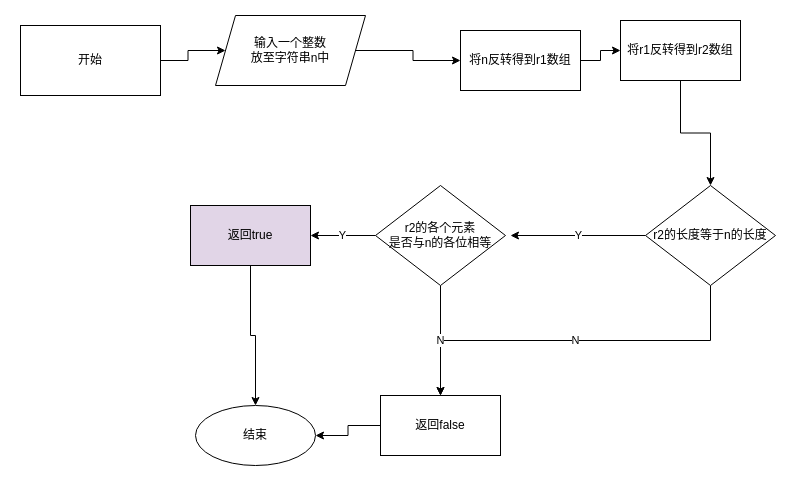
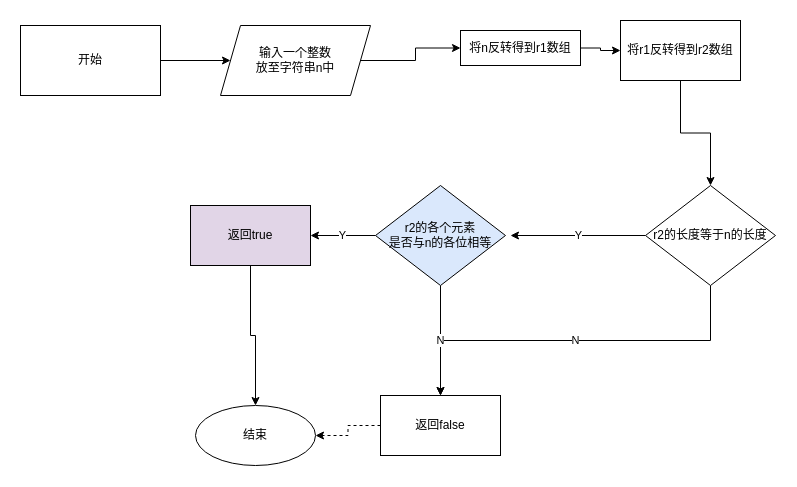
(291, 51) -> (296, 61)
(521, 61) -> (521, 48)
(441, 236) -> (441, 236)
(348, 428) -> (348, 428)
